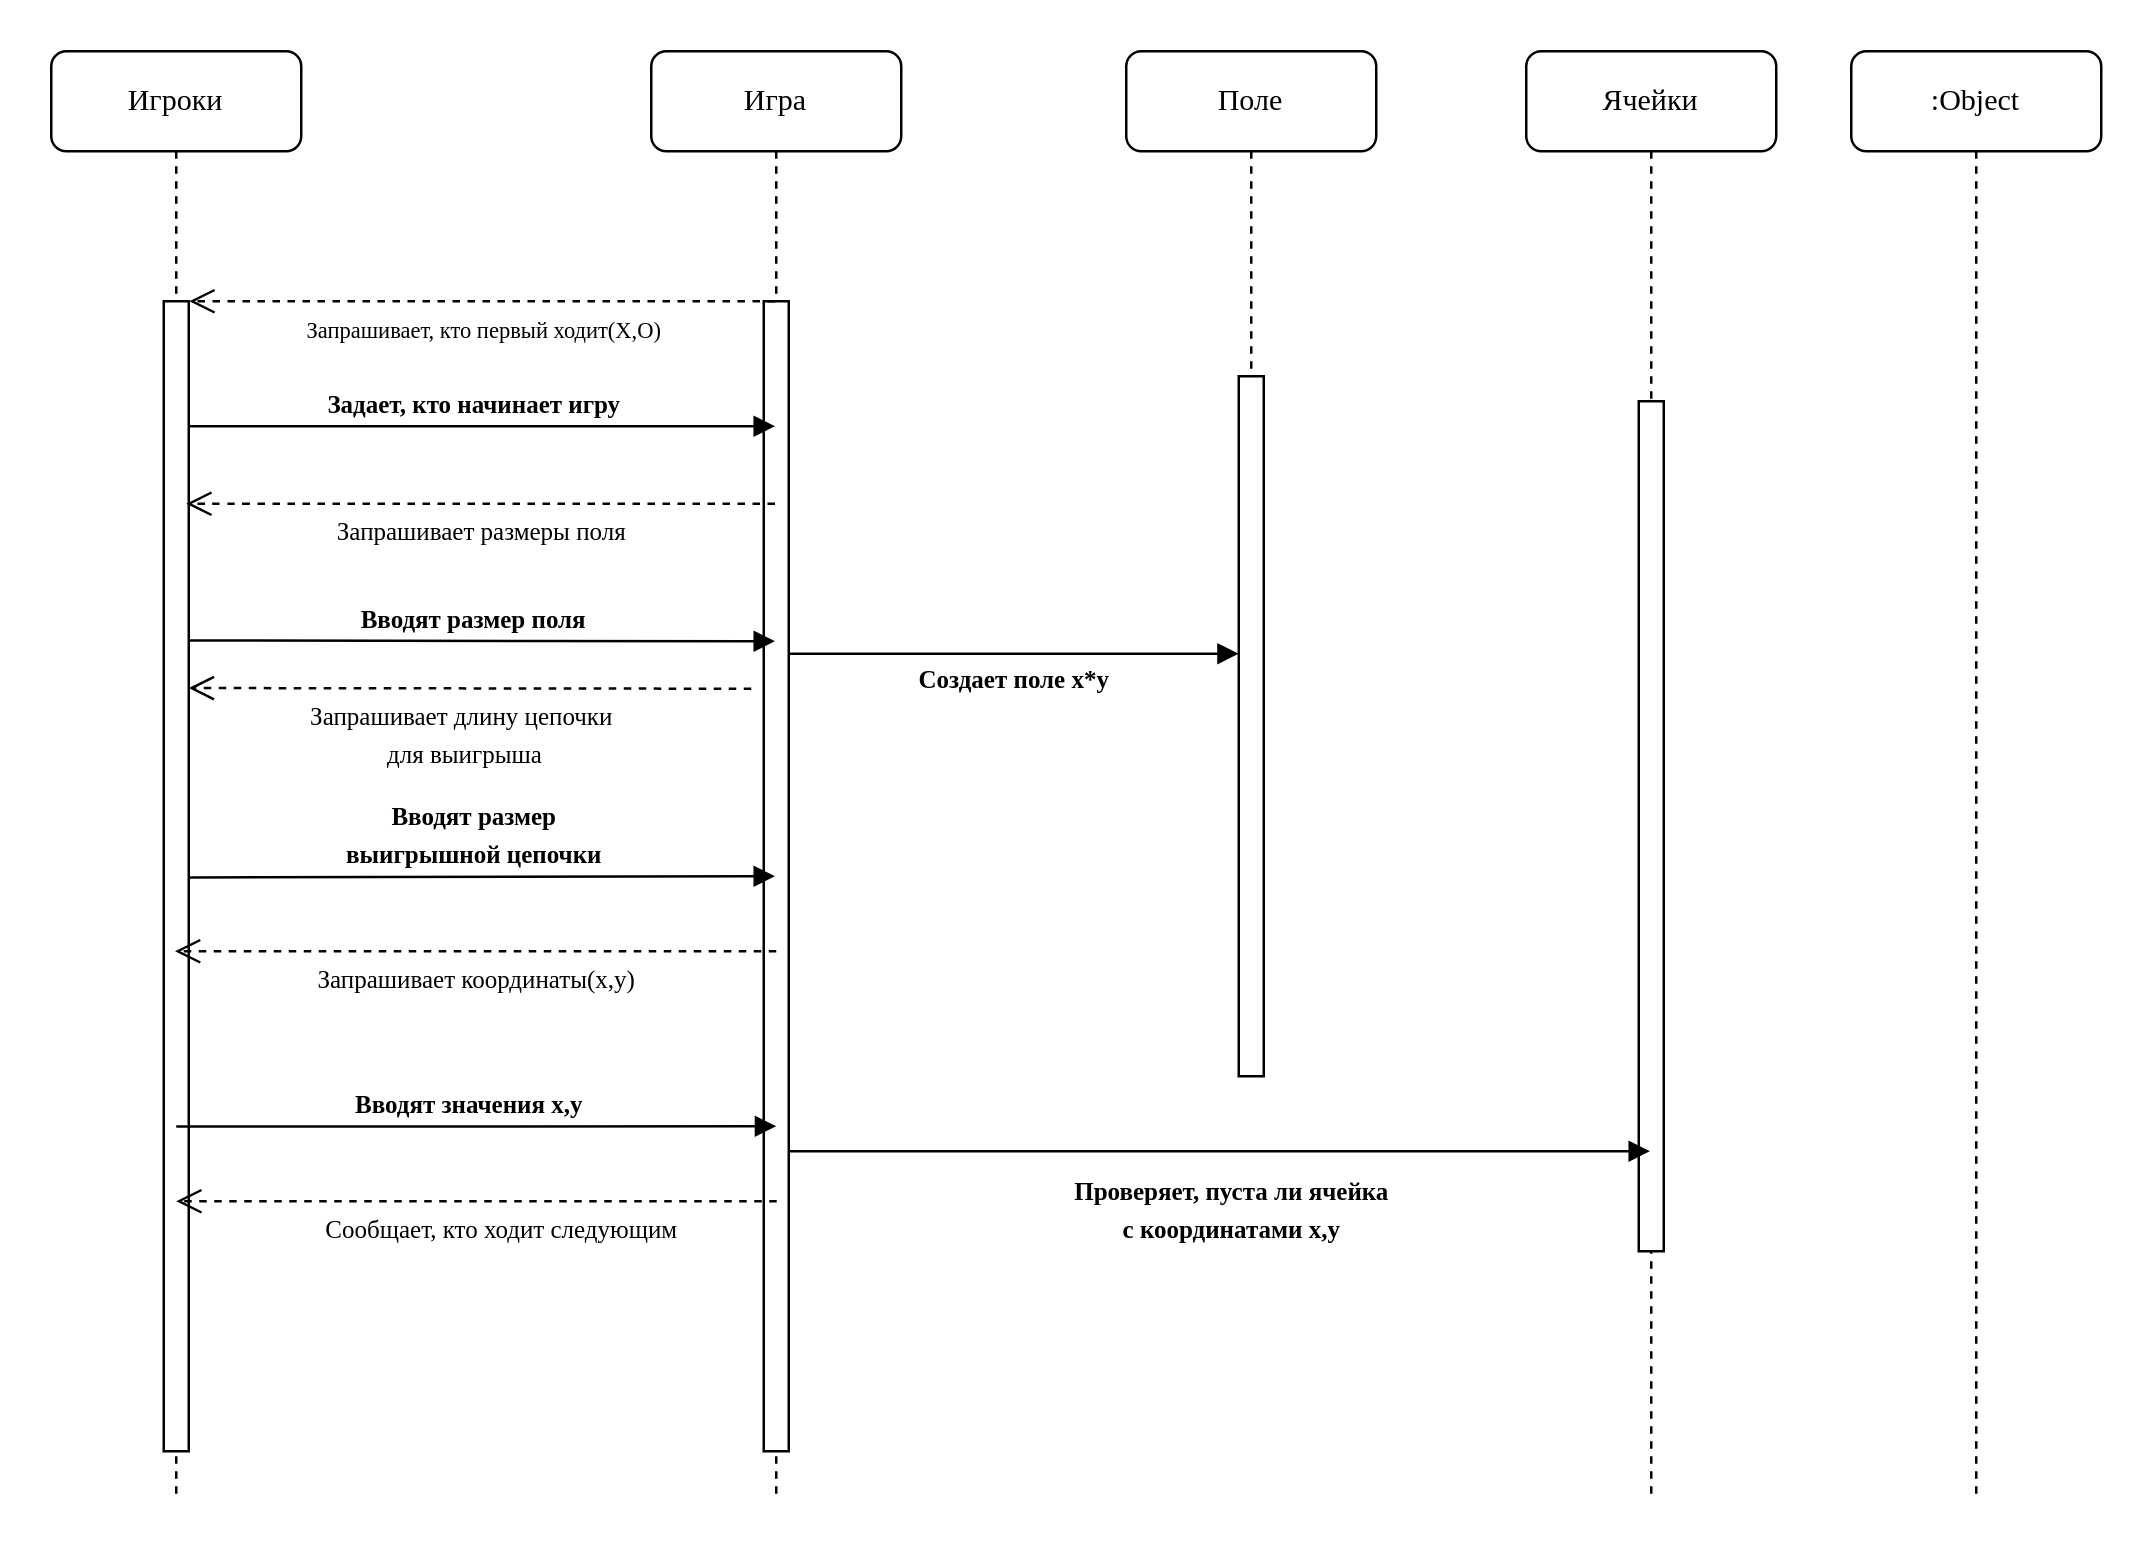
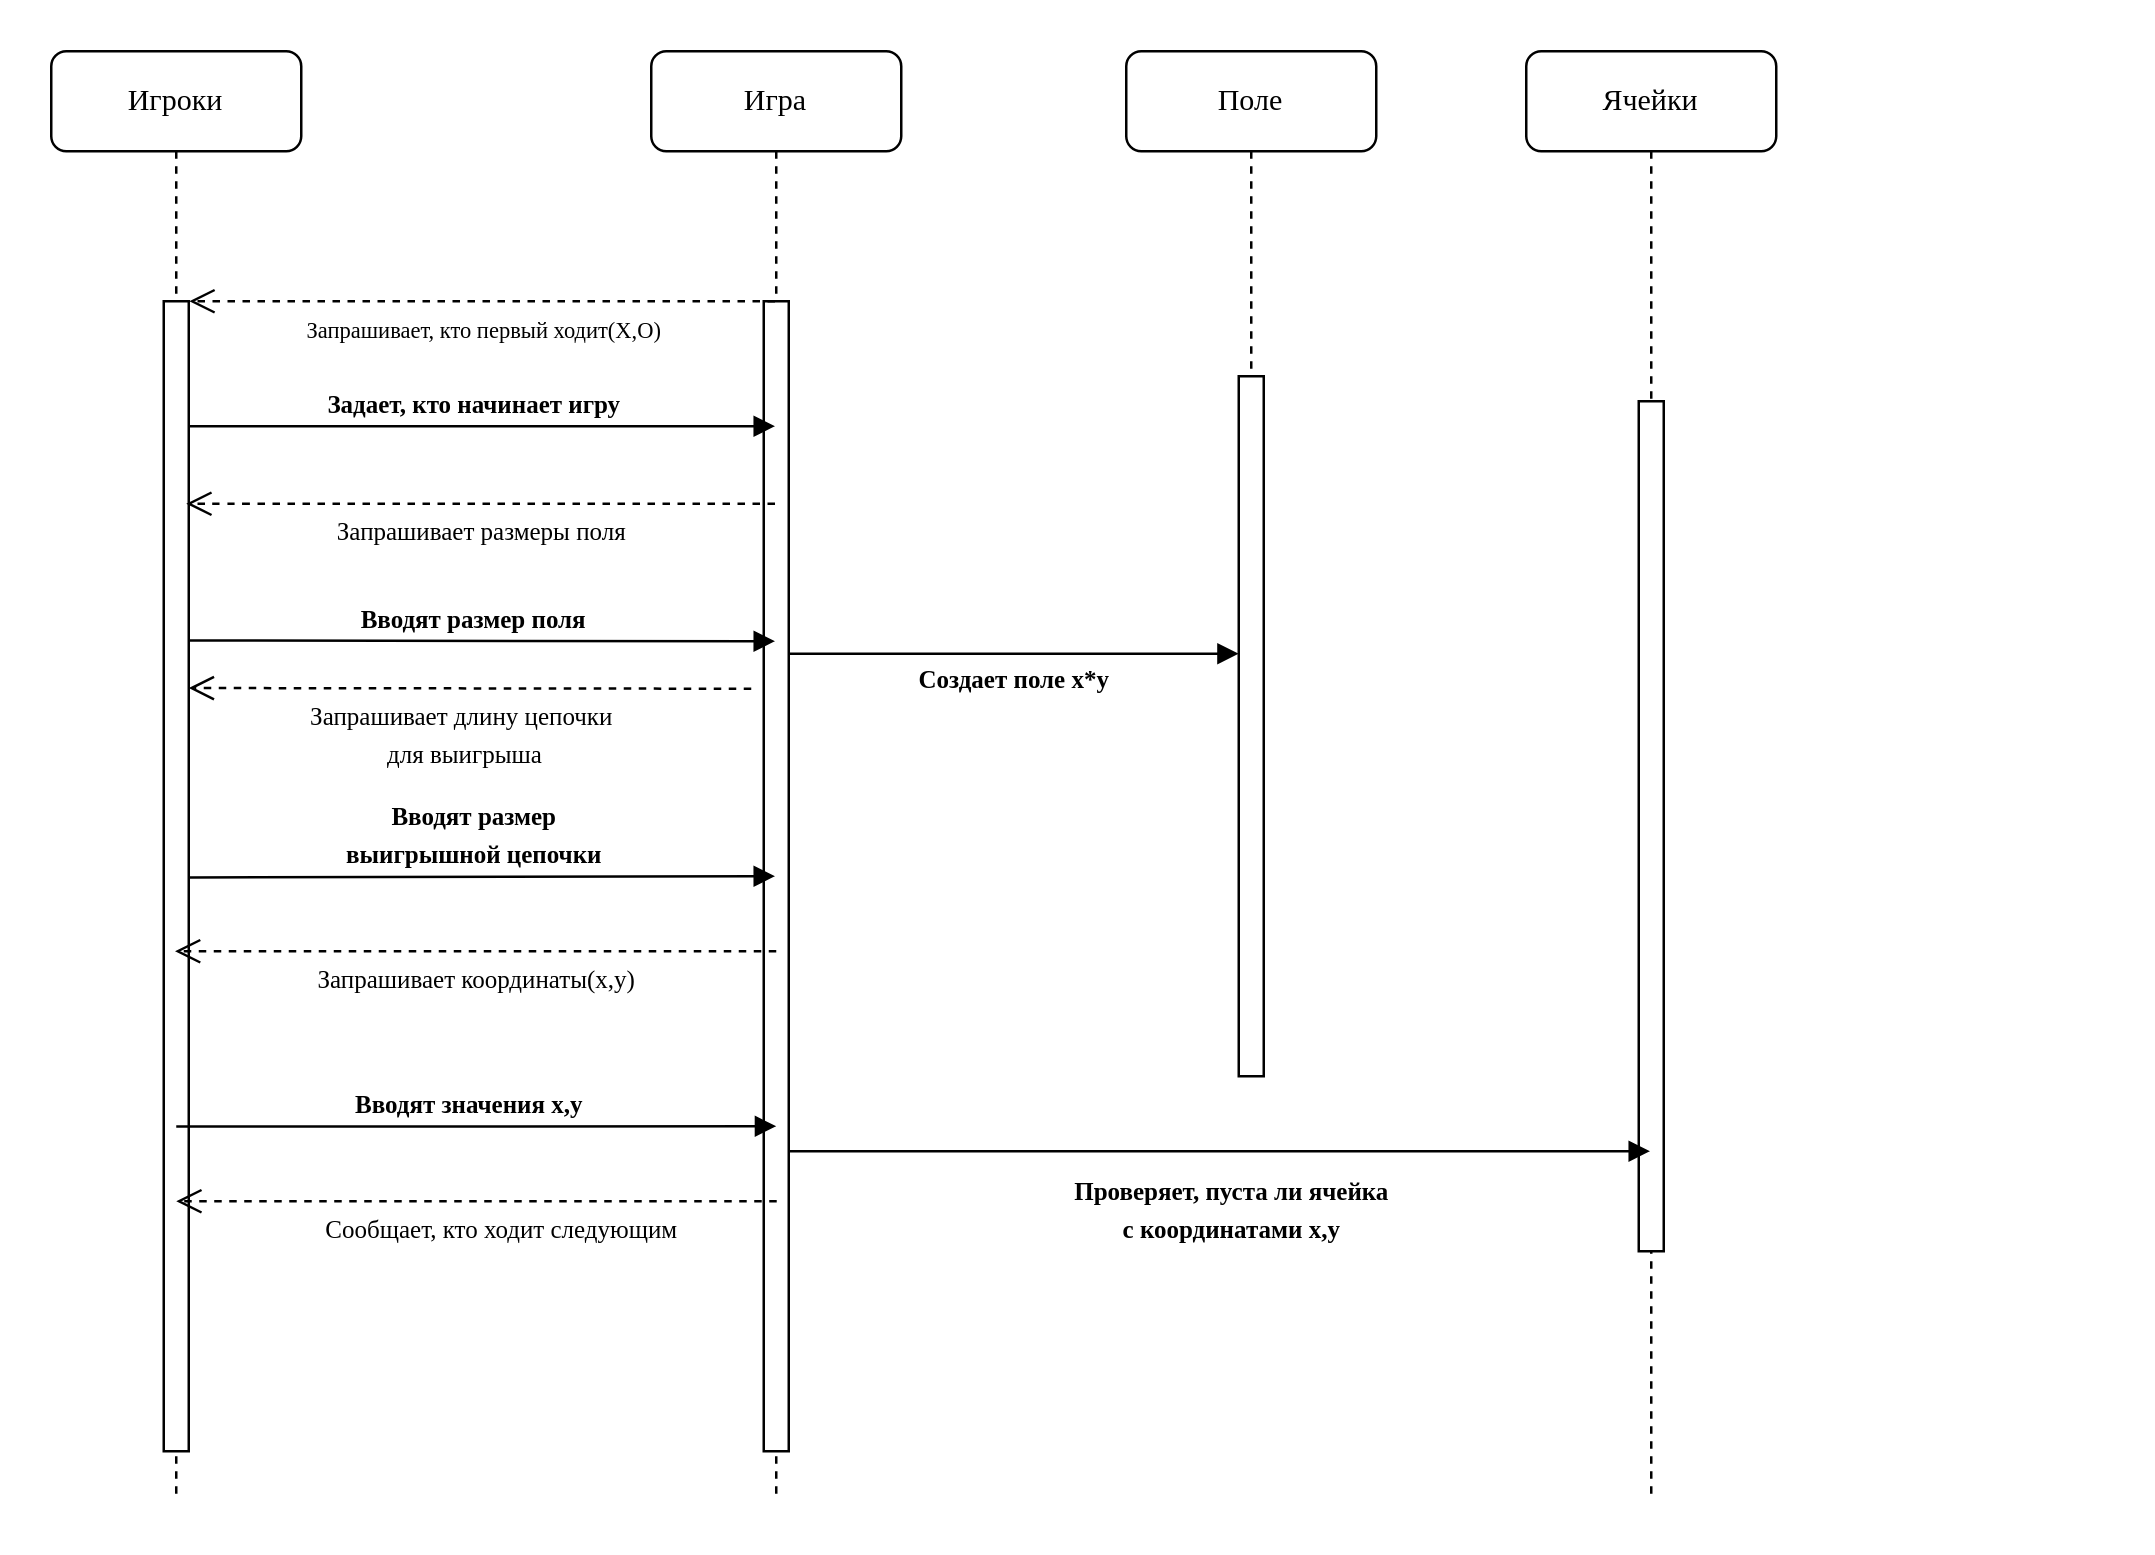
(1976, 776) -> none
